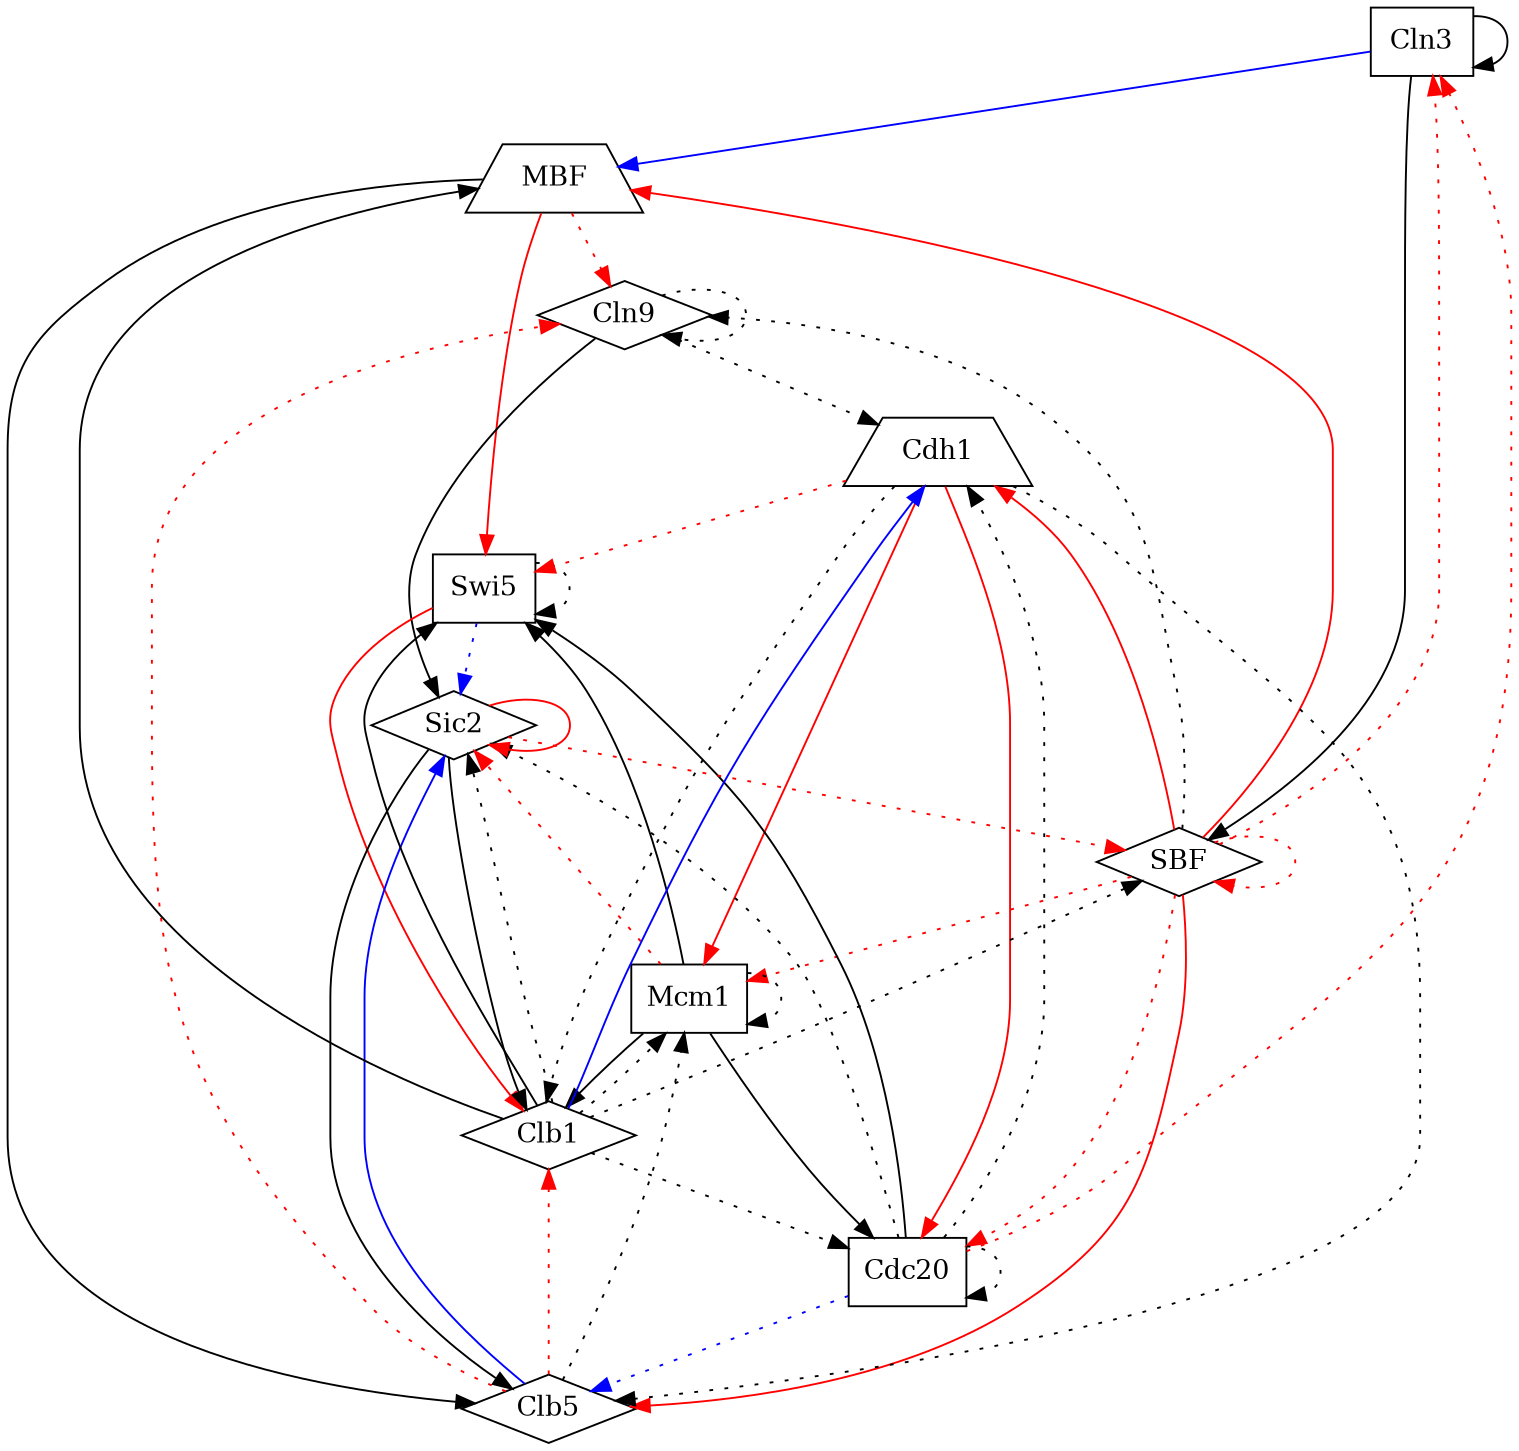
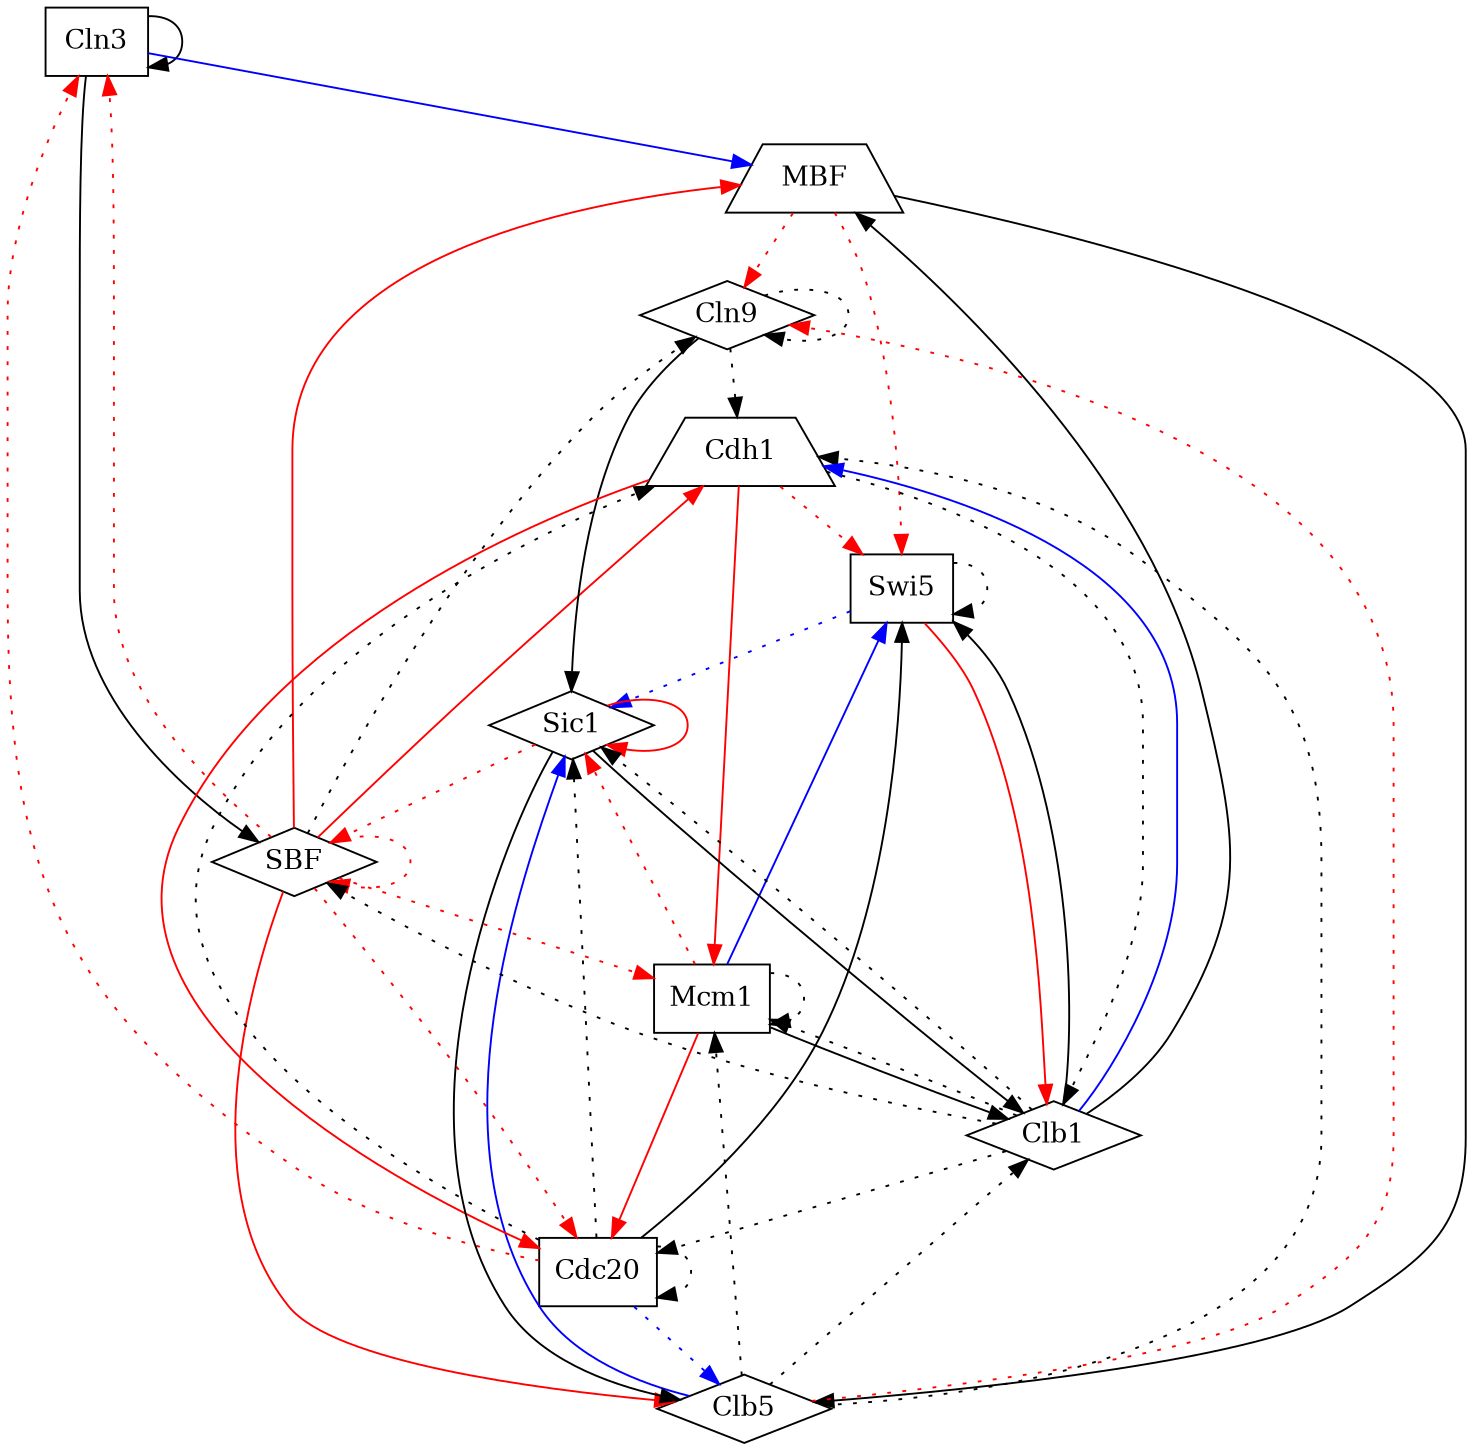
(504, 372) -> (886, 369)
(454, 725) -> (571, 725)
(634, 790) -> (803, 802)
(780, 1133) -> (659, 1126)
(1414, 1152) -> (1321, 962)
(549, 1282) -> (891, 1279)
